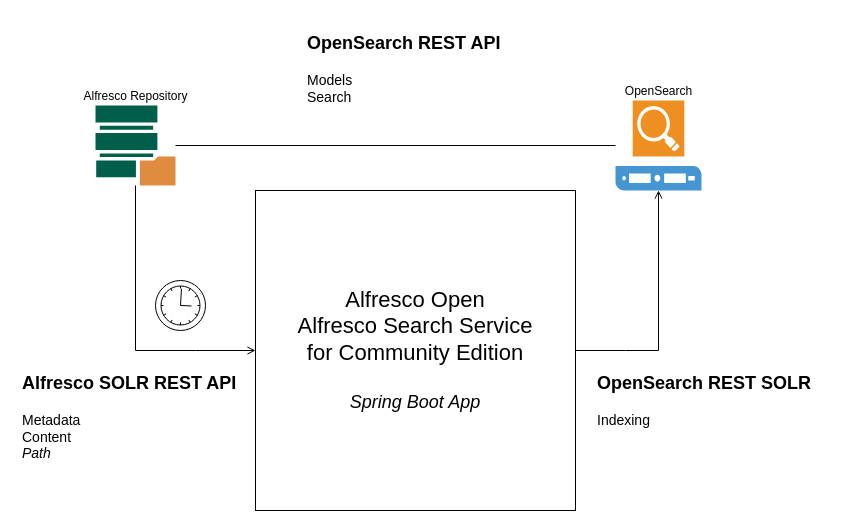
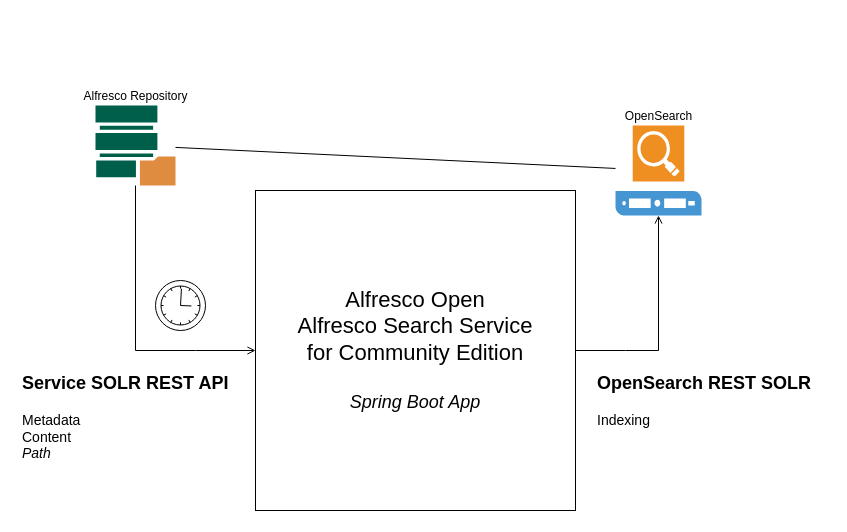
(406, 81) -> none
(659, 146) -> (659, 171)
(90, 396) -> (87, 396)
